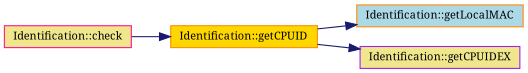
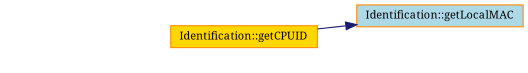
(68, 37) -> none
(440, 57) -> none
